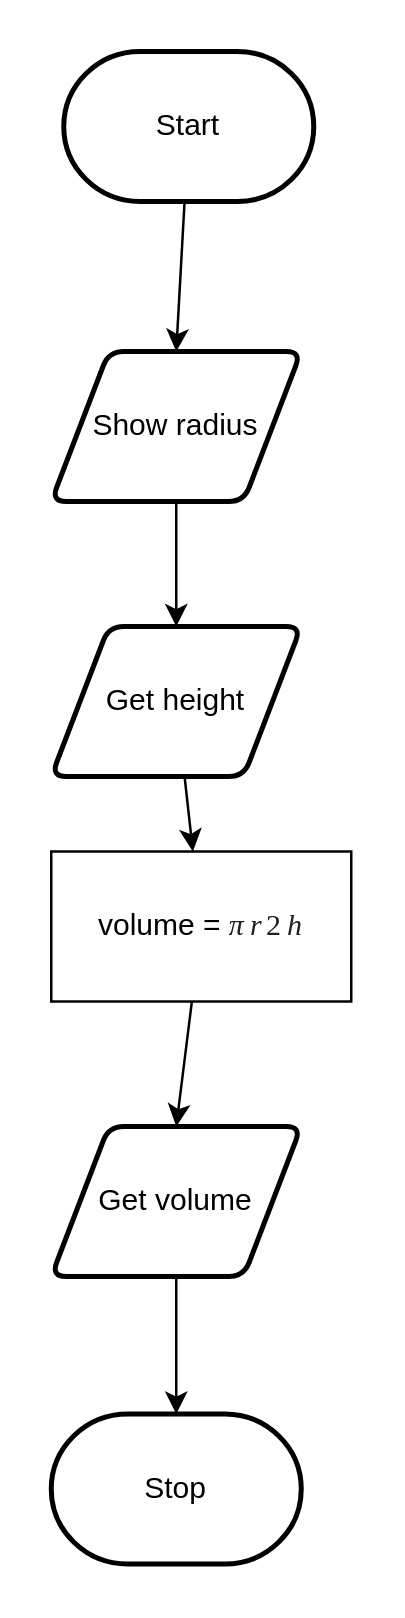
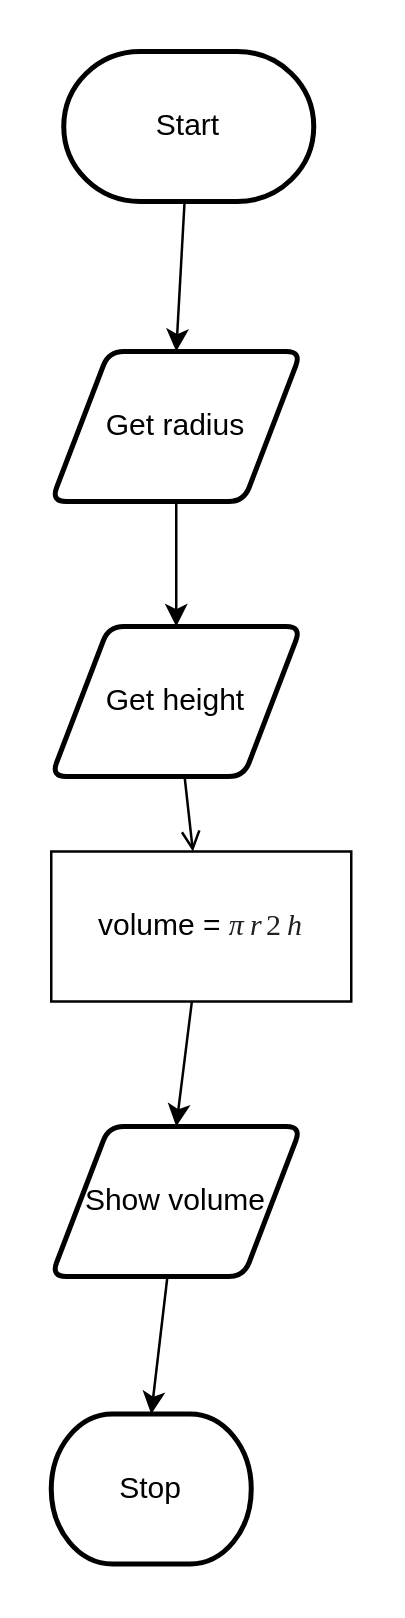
(176, 426) -> (176, 426)
(191, 833) -> (191, 837)
(176, 1201) -> (176, 1201)
(176, 1489) -> (151, 1489)
